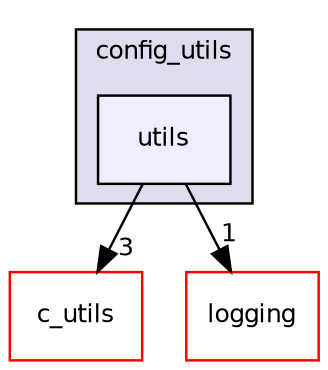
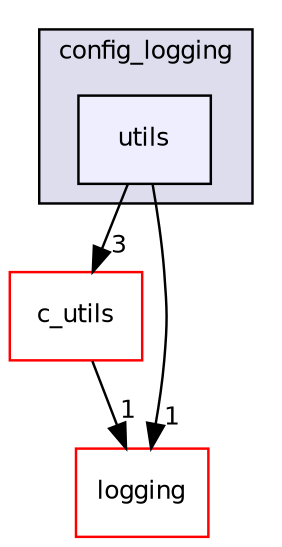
(164, 53) -> (146, 53)
none -> (105, 393)
